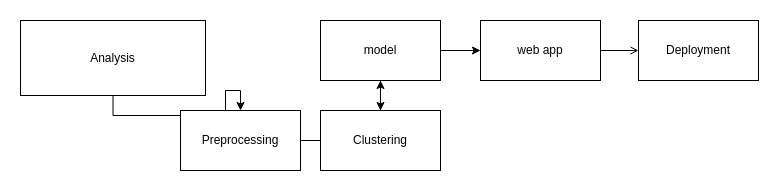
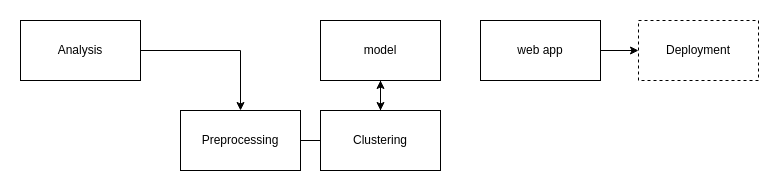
(457, 51) -> none
(632, 51) -> (630, 51)
(699, 51) -> (699, 51)
(113, 58) -> (81, 51)
